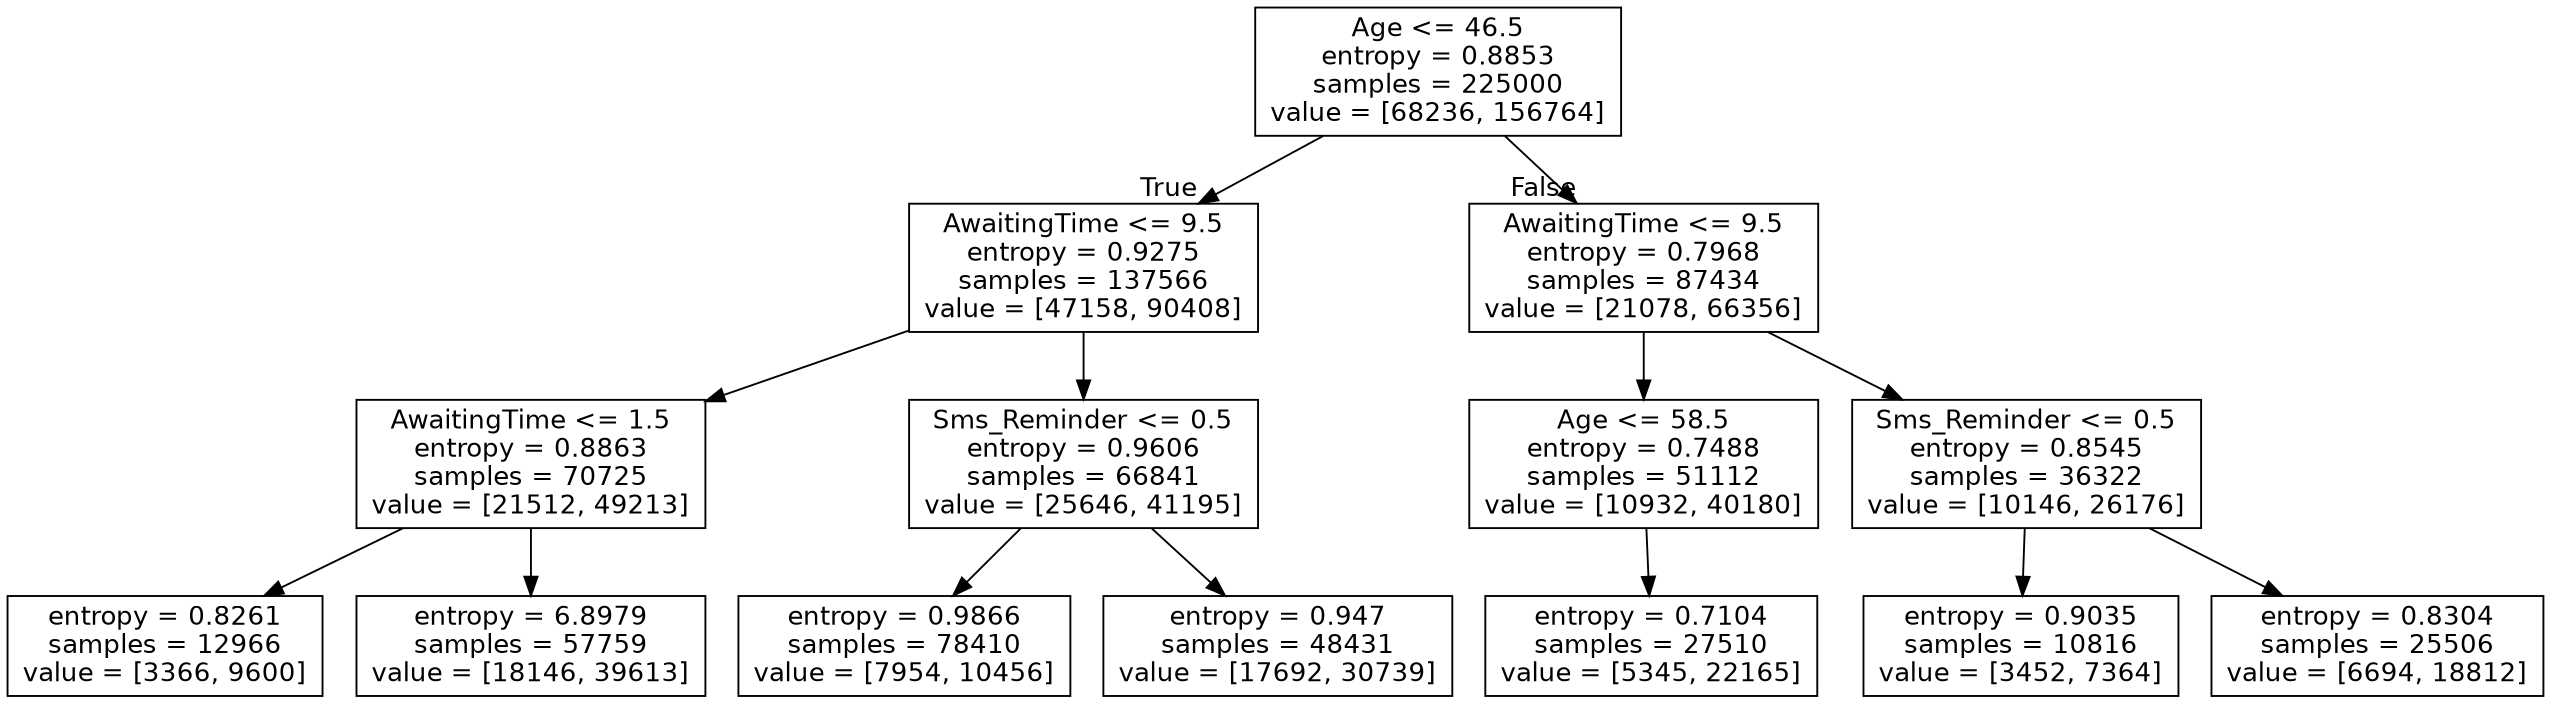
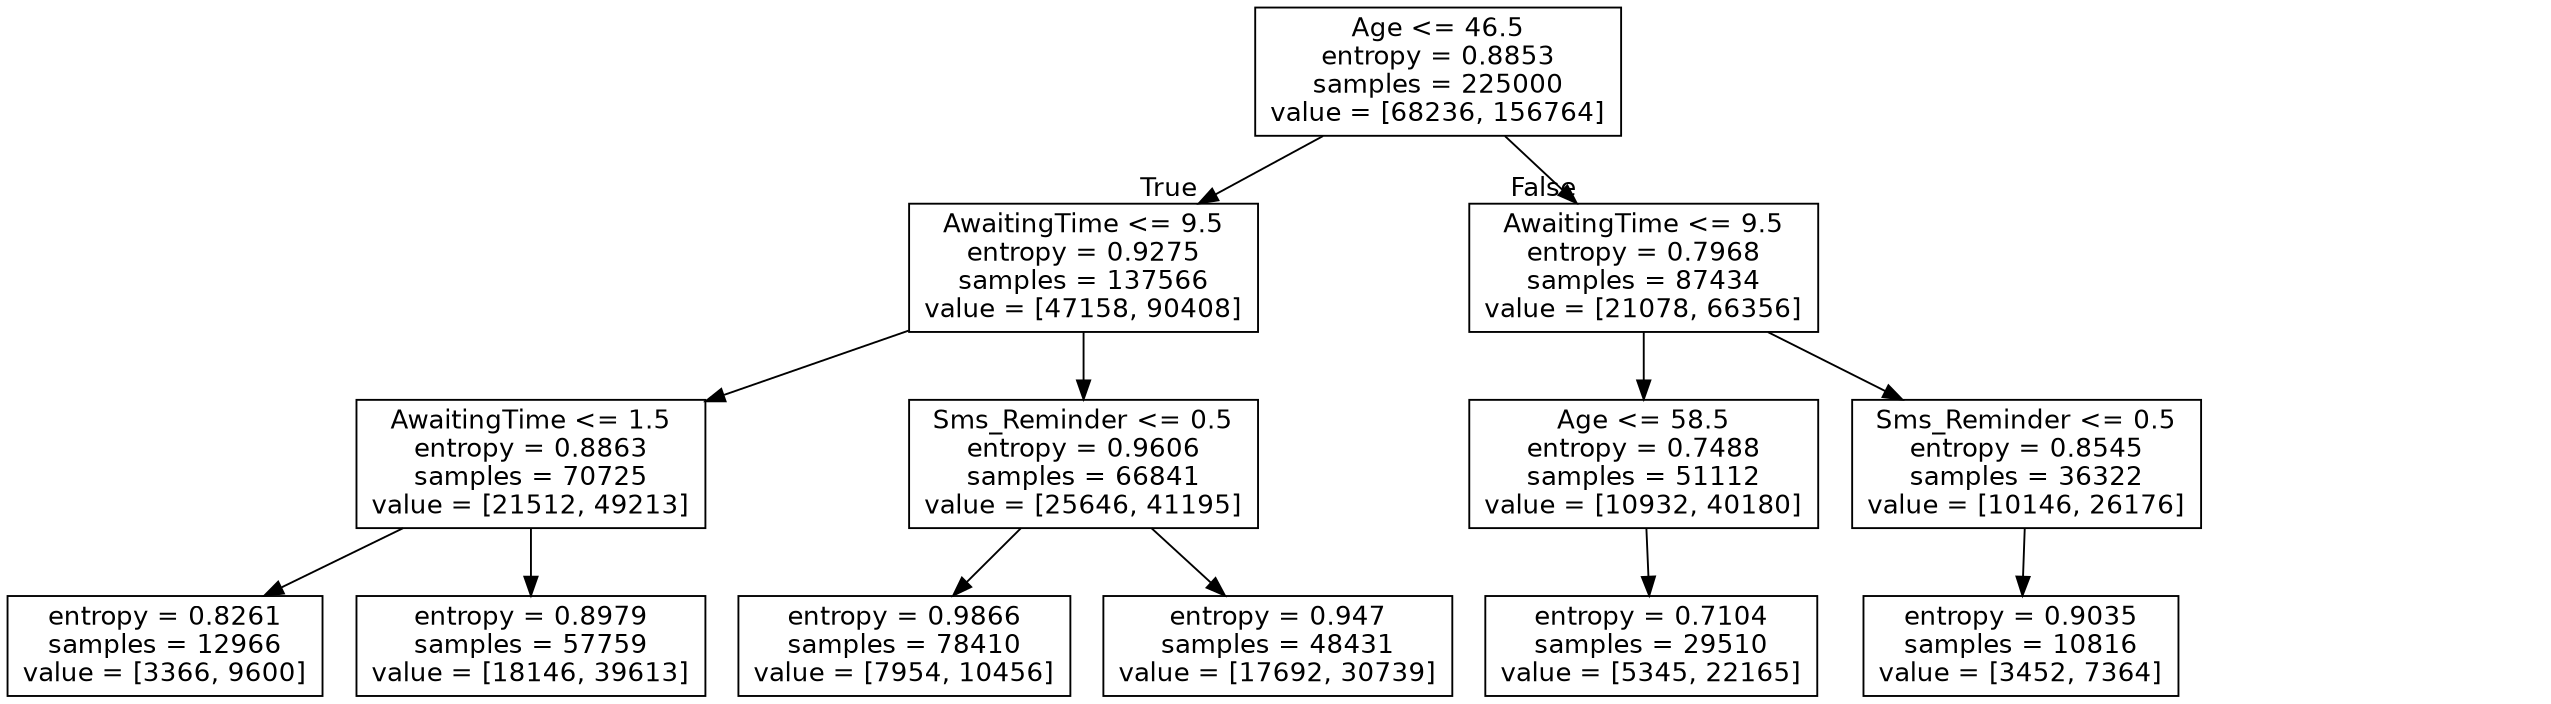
(531, 646) -> (531, 646)
(1651, 646) -> (1651, 646)
(2377, 646) -> none
